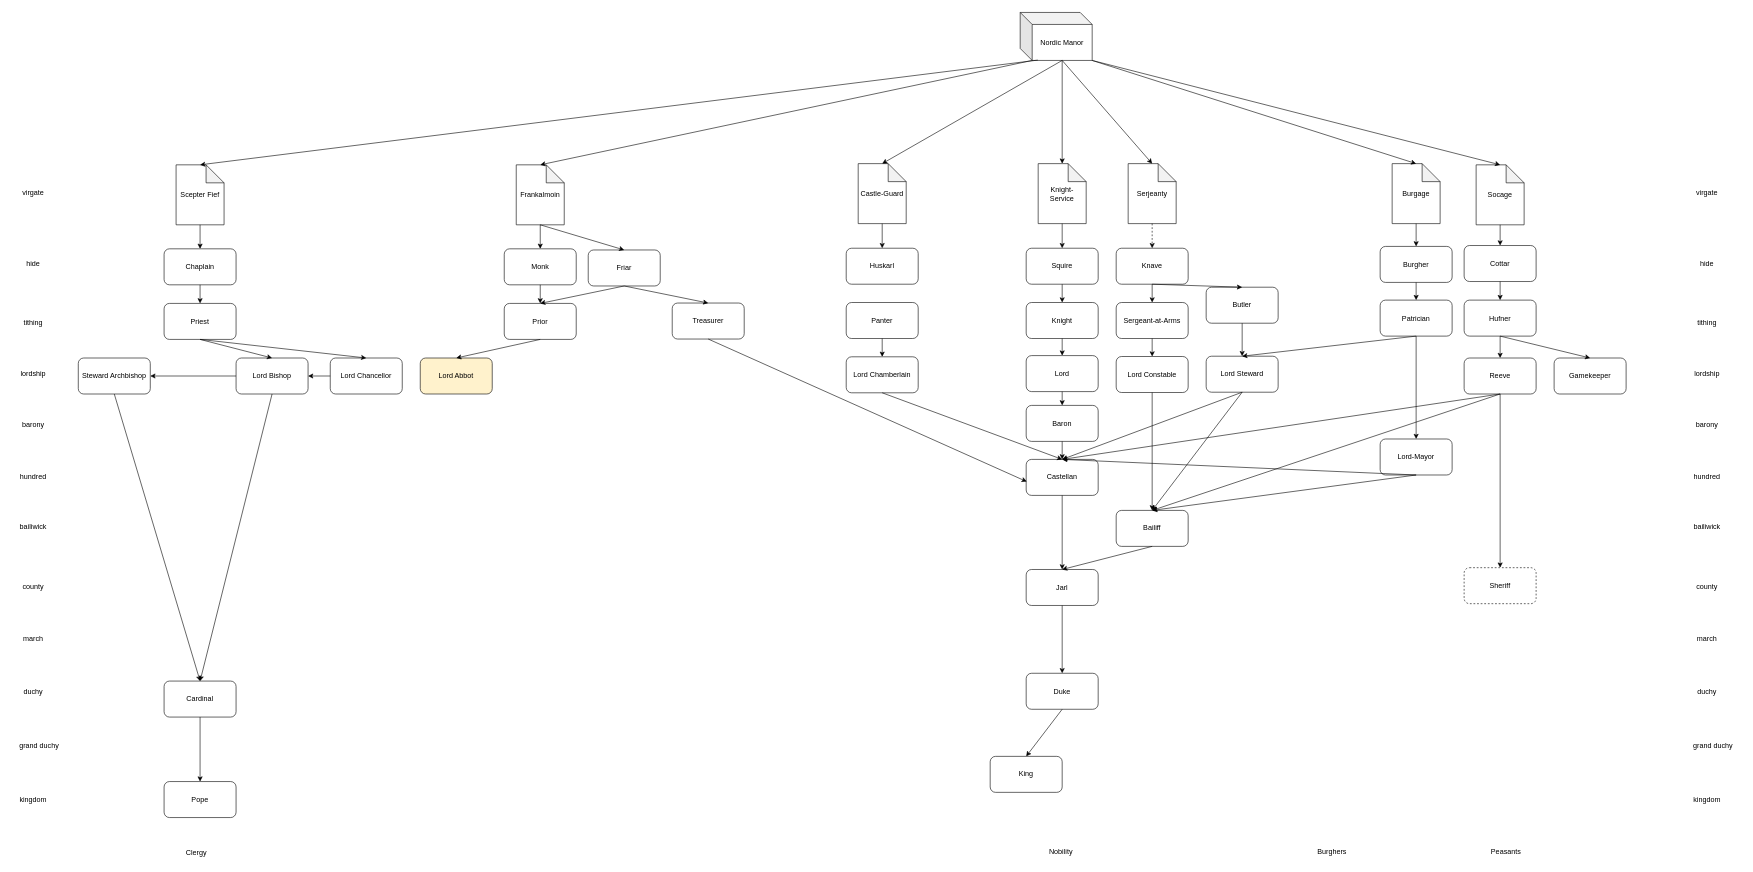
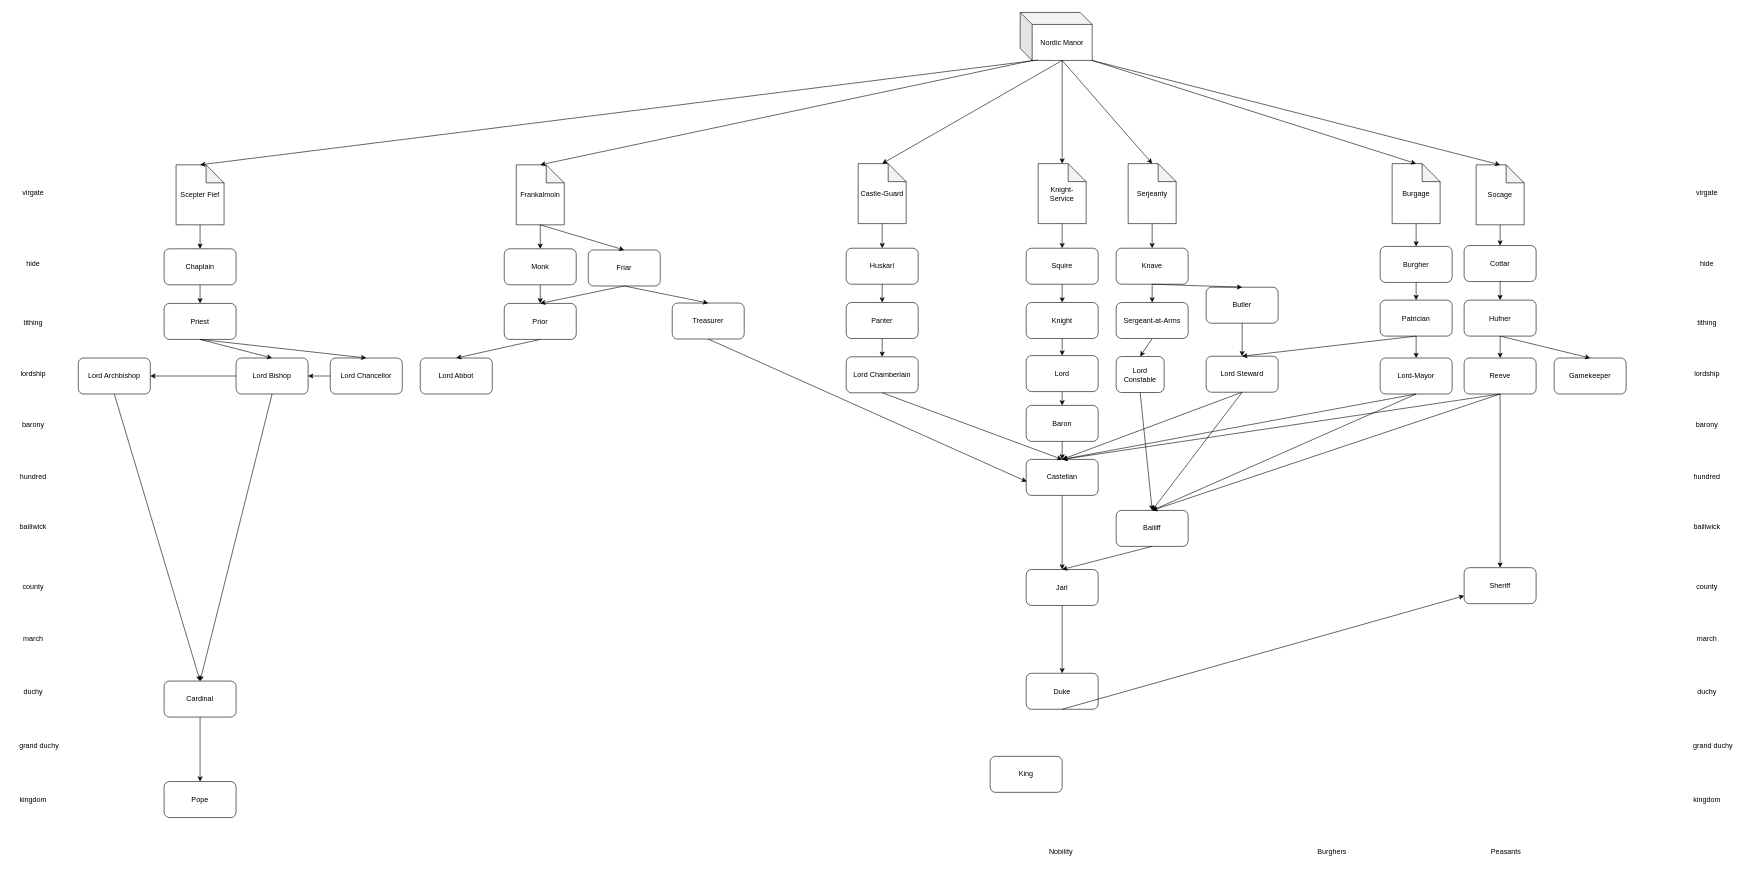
(1152, 233) -> (1152, 233)
none -> (882, 298)
(1152, 374) -> (1140, 374)
(114, 376) -> (114, 376)
(456, 376) -> (456, 376)
(1416, 457) -> (1416, 376)
(1500, 586) -> (1500, 586)
(1046, 731) -> (1261, 653)
(197, 853) -> none
